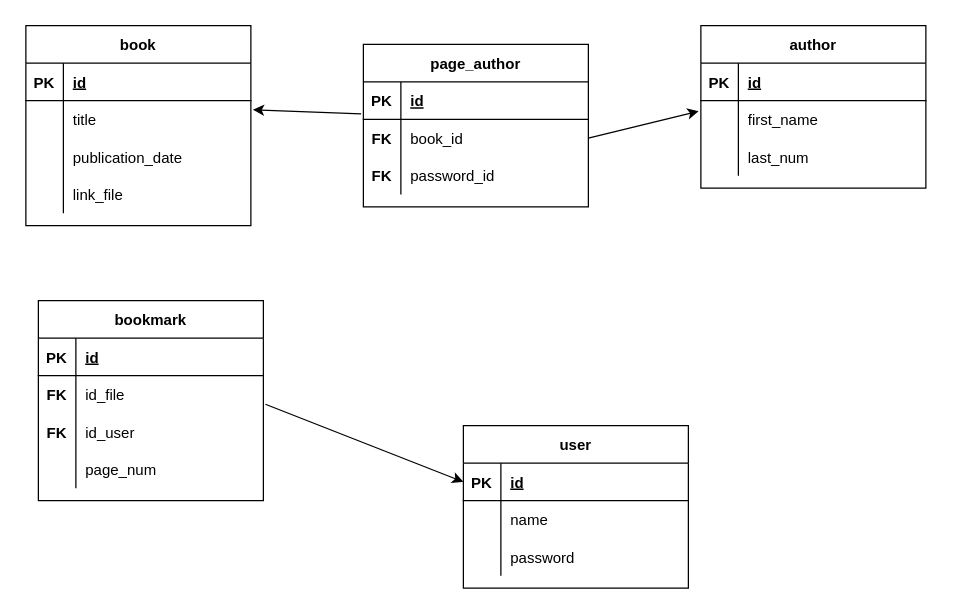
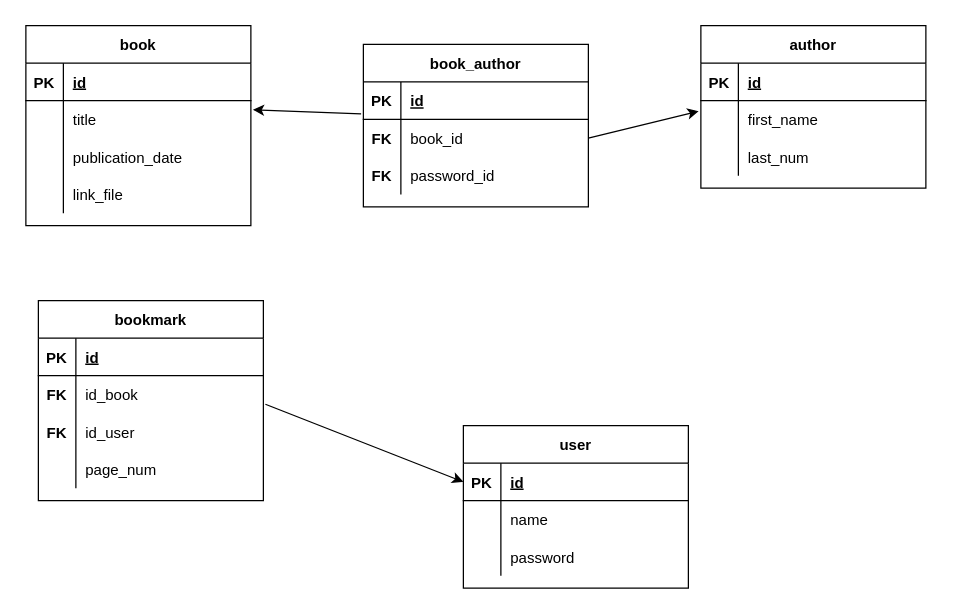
(475, 64) -> (475, 64)
(109, 395) -> (112, 395)
